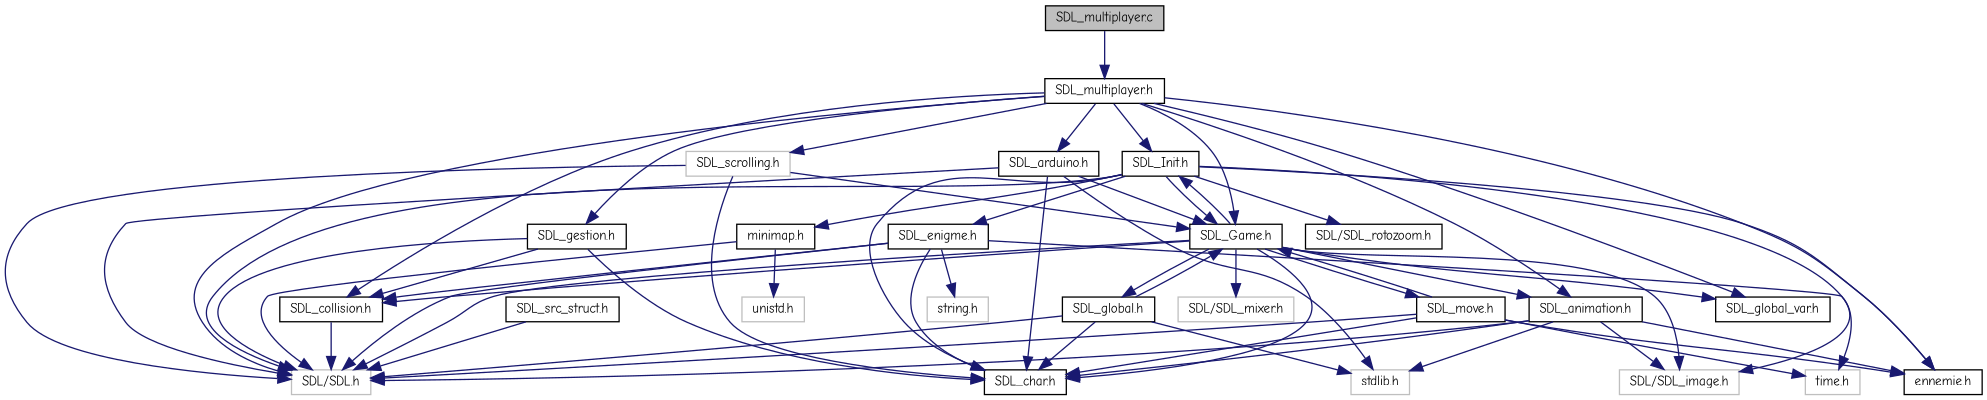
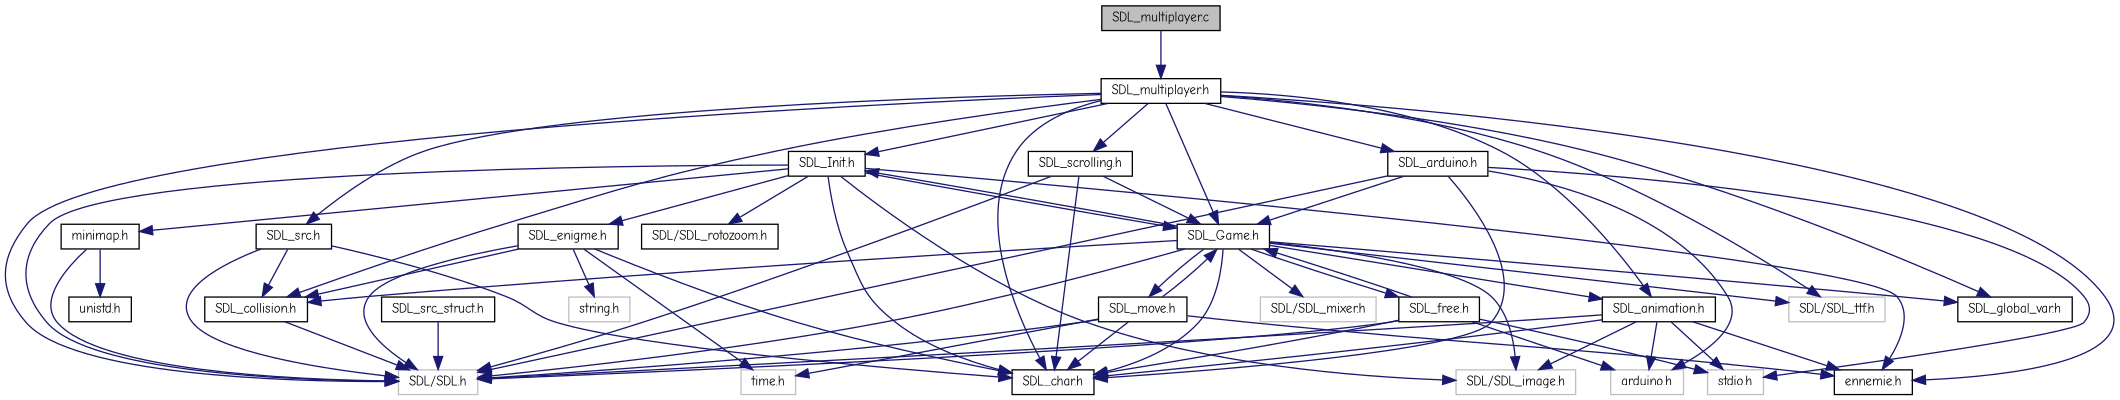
(738, 164) -> (1080, 164)
none -> (998, 206)
(577, 237) -> (294, 237)
(773, 309) -> (100, 309)
(1109, 309) -> (1439, 309)
none -> (1837, 309)
(1380, 382) -> (1647, 382)
none -> (1735, 382)
